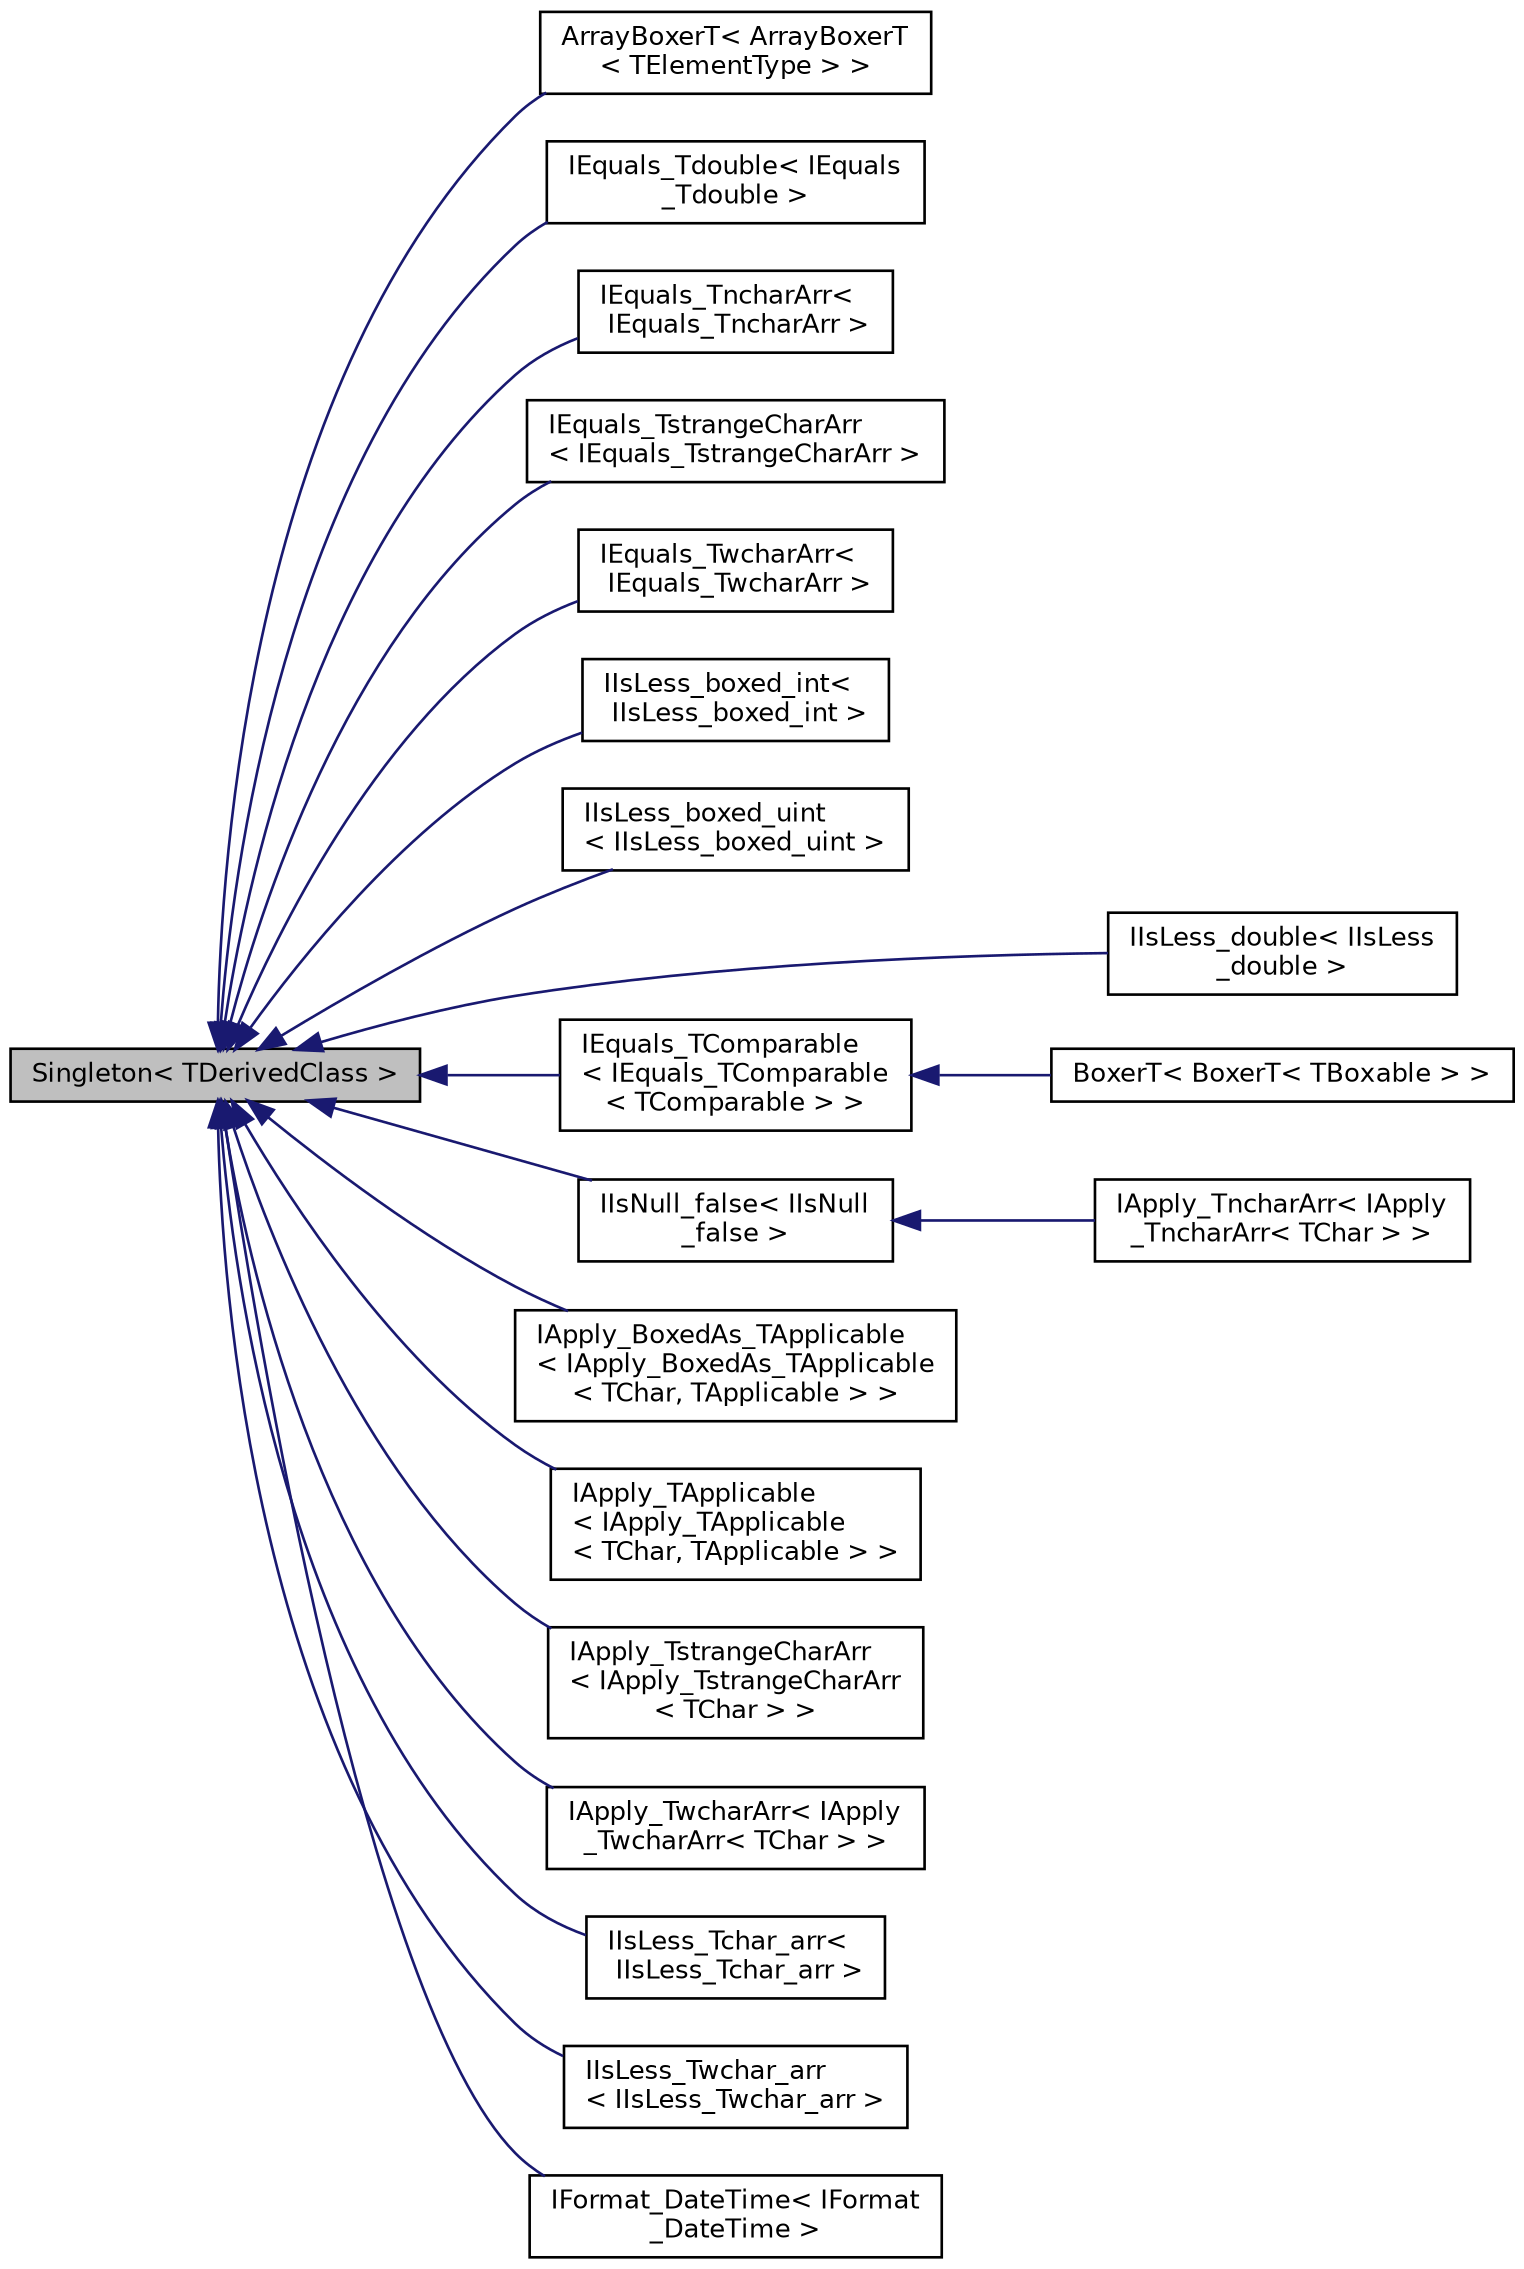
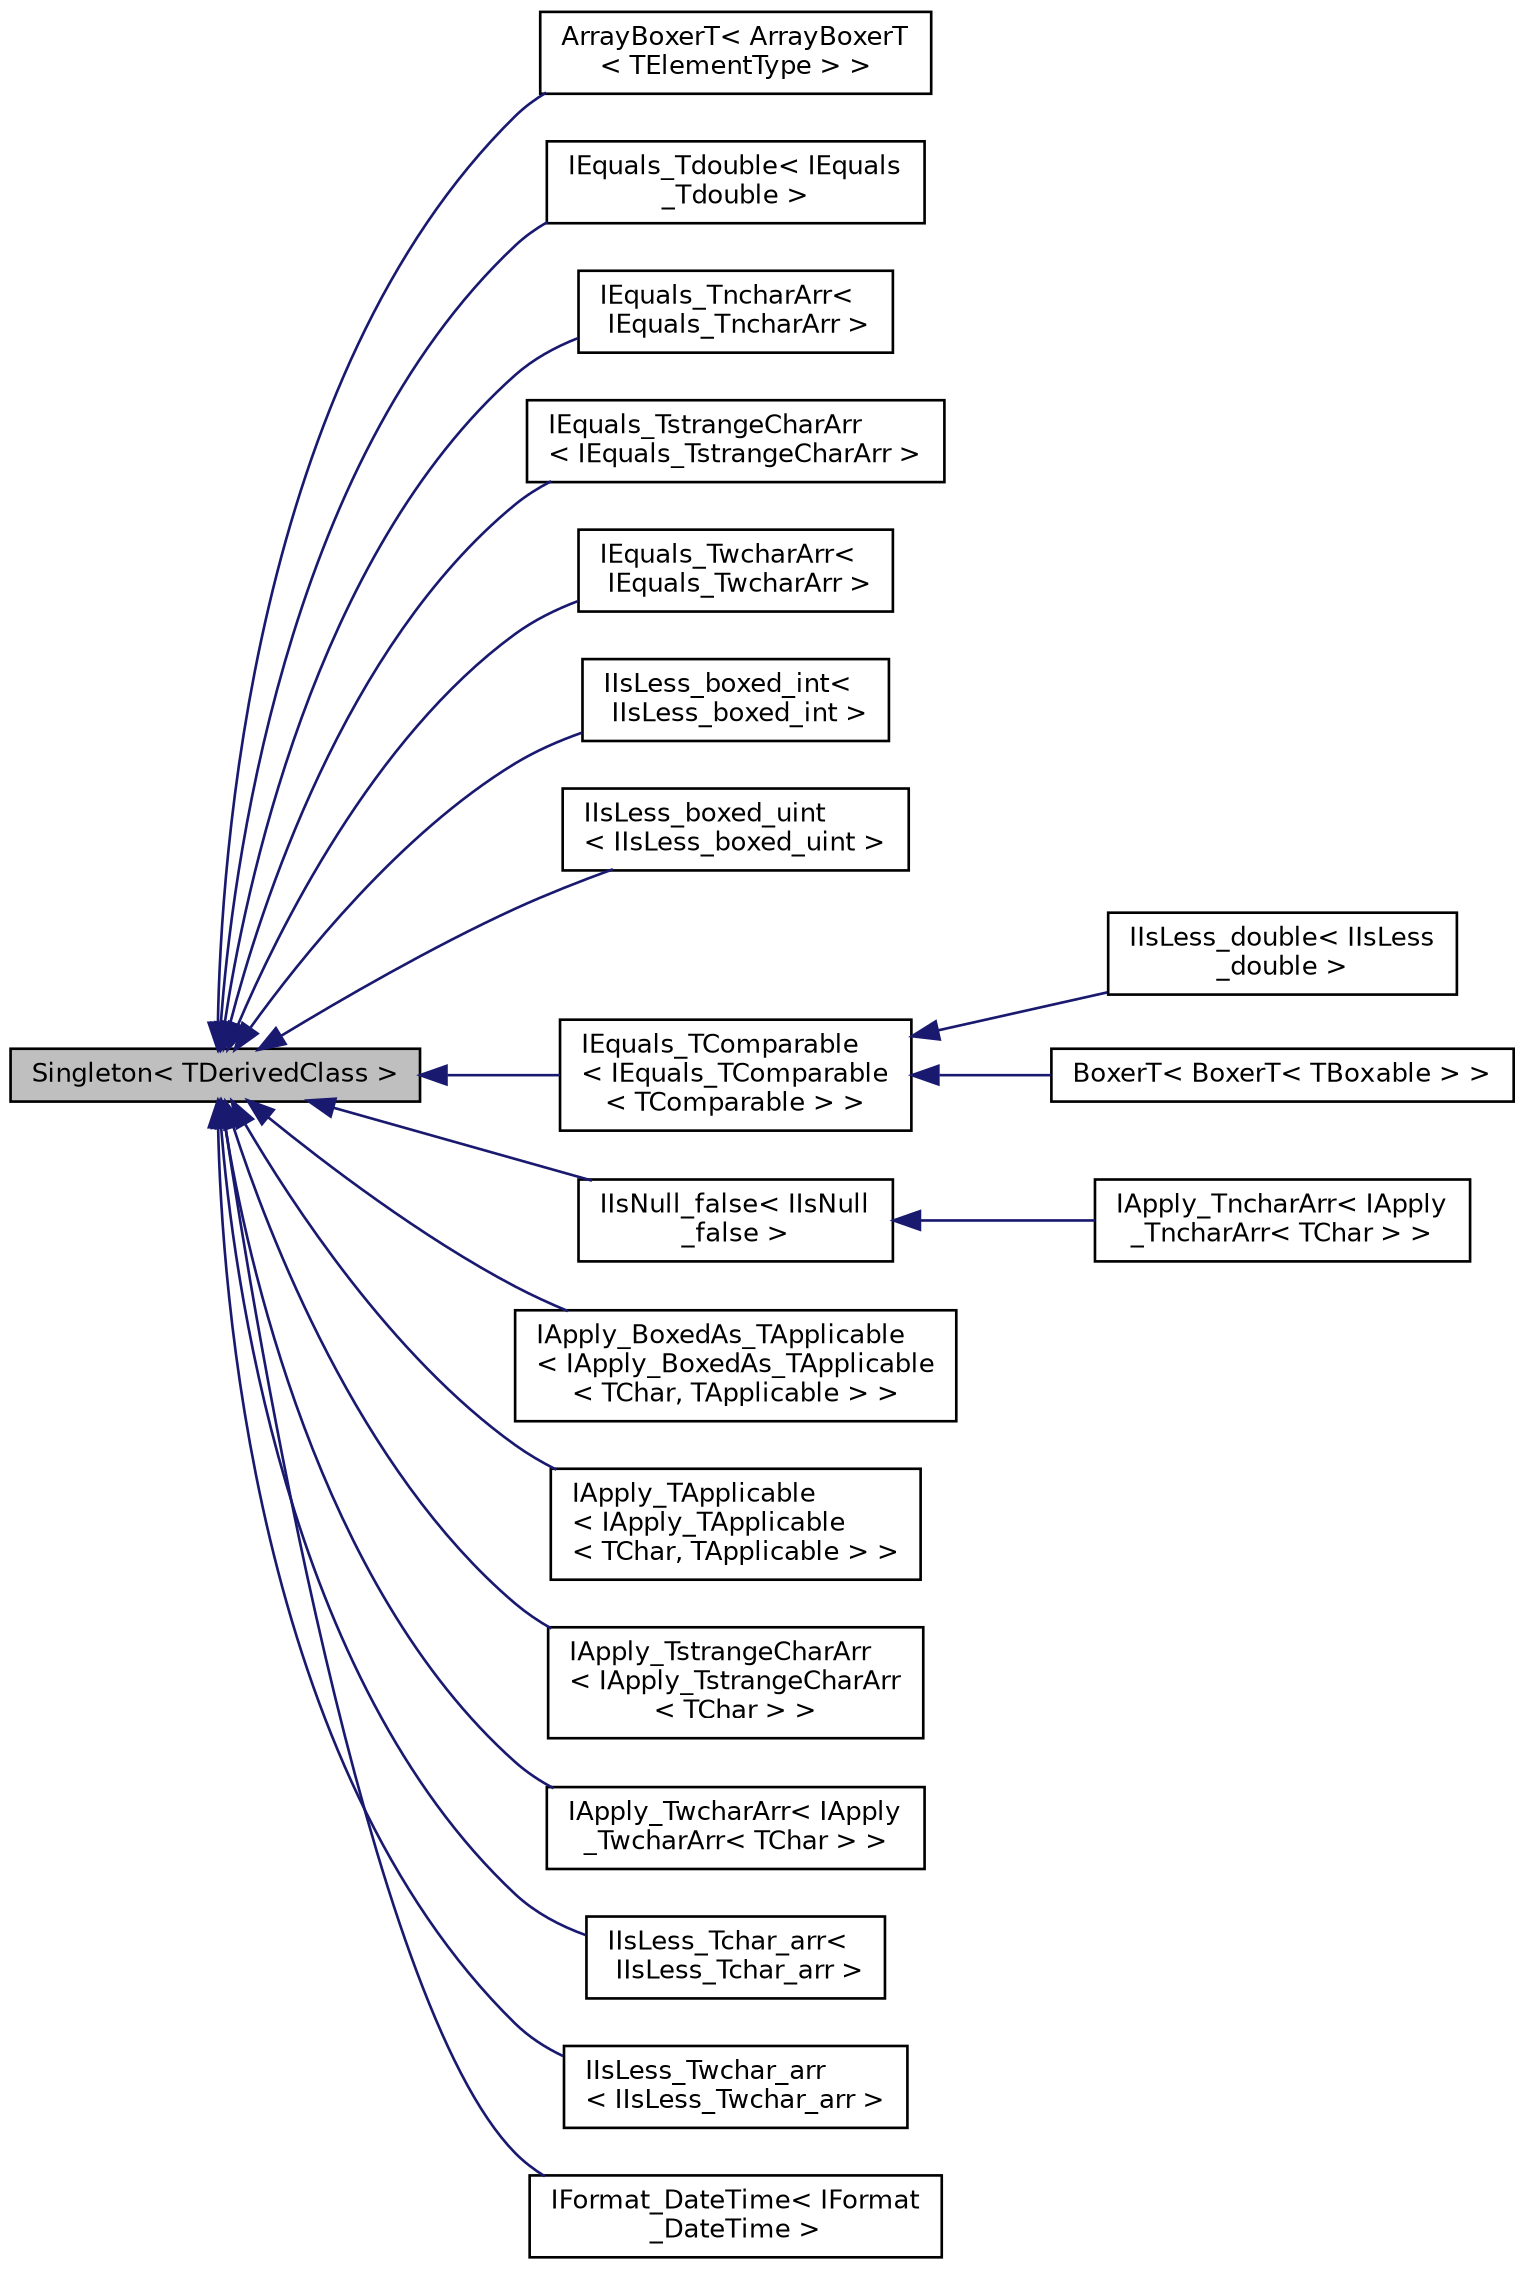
(711, 972) -> (1023, 1011)
